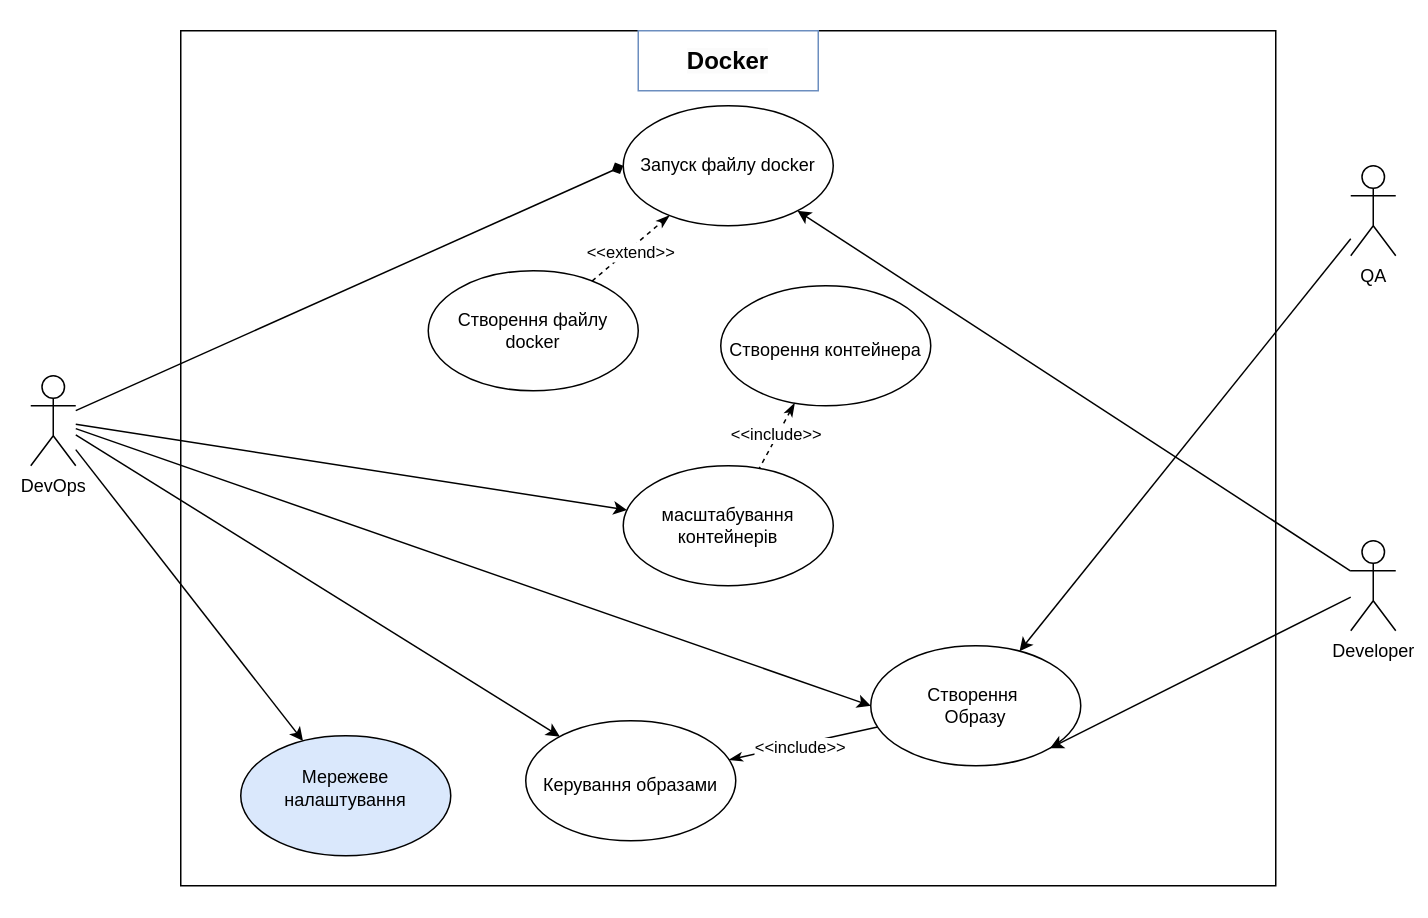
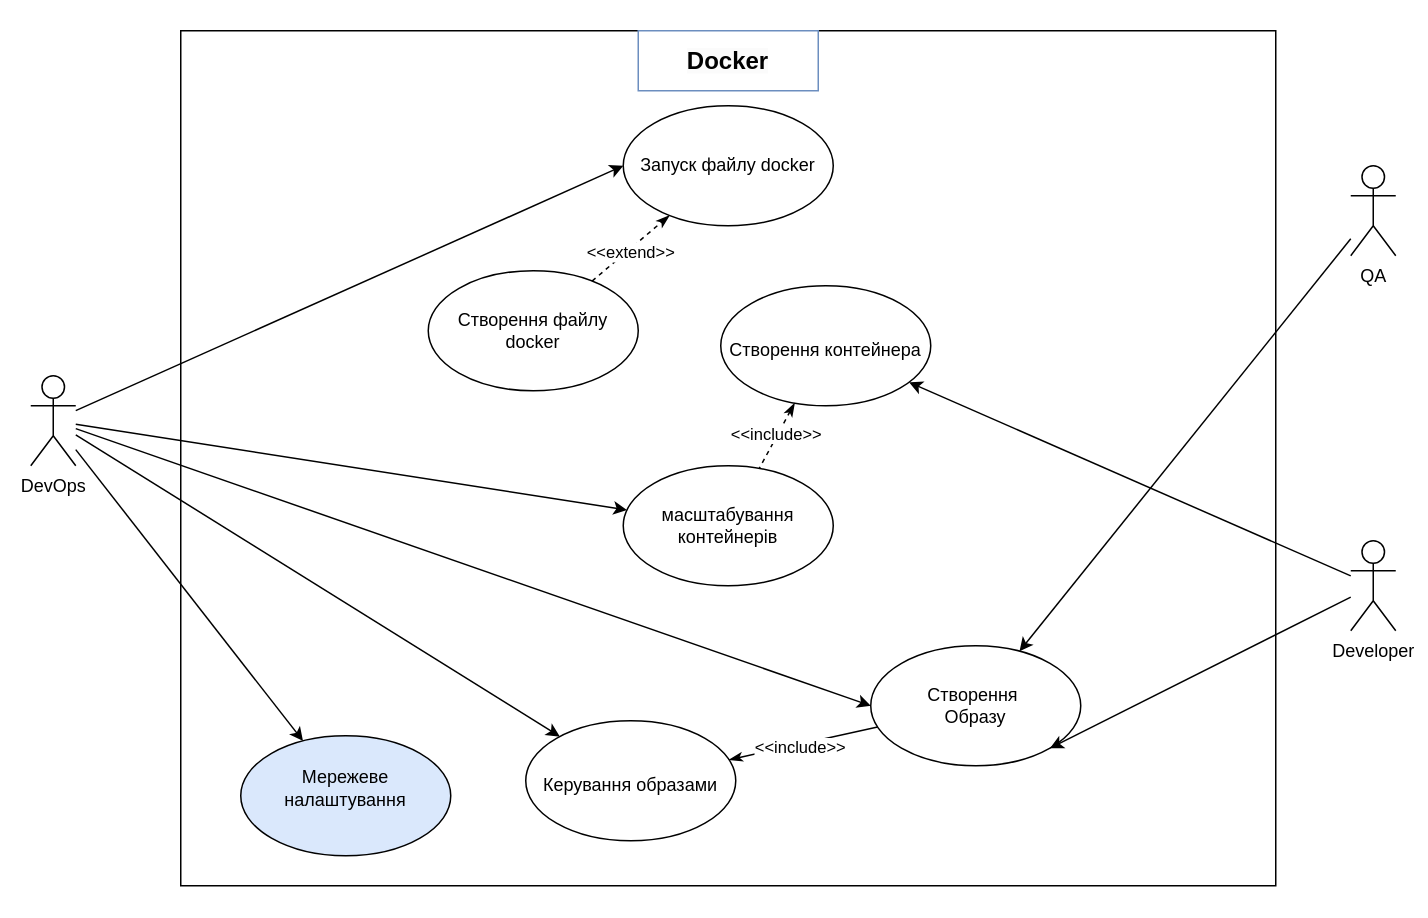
(612, 171) -> (613, 170)
(1077, 393) -> (1134, 481)
